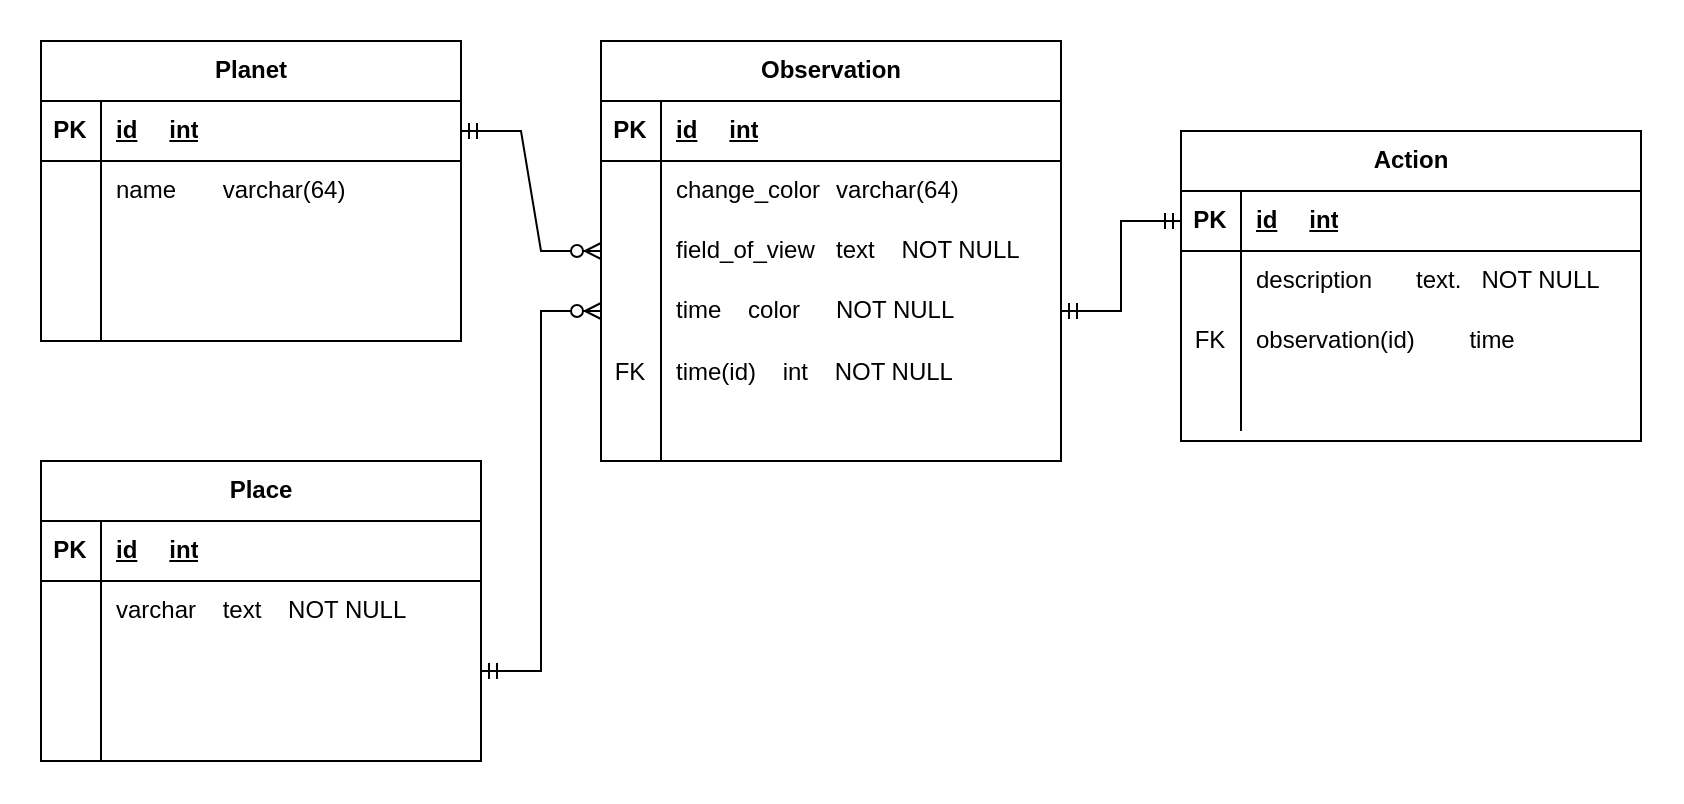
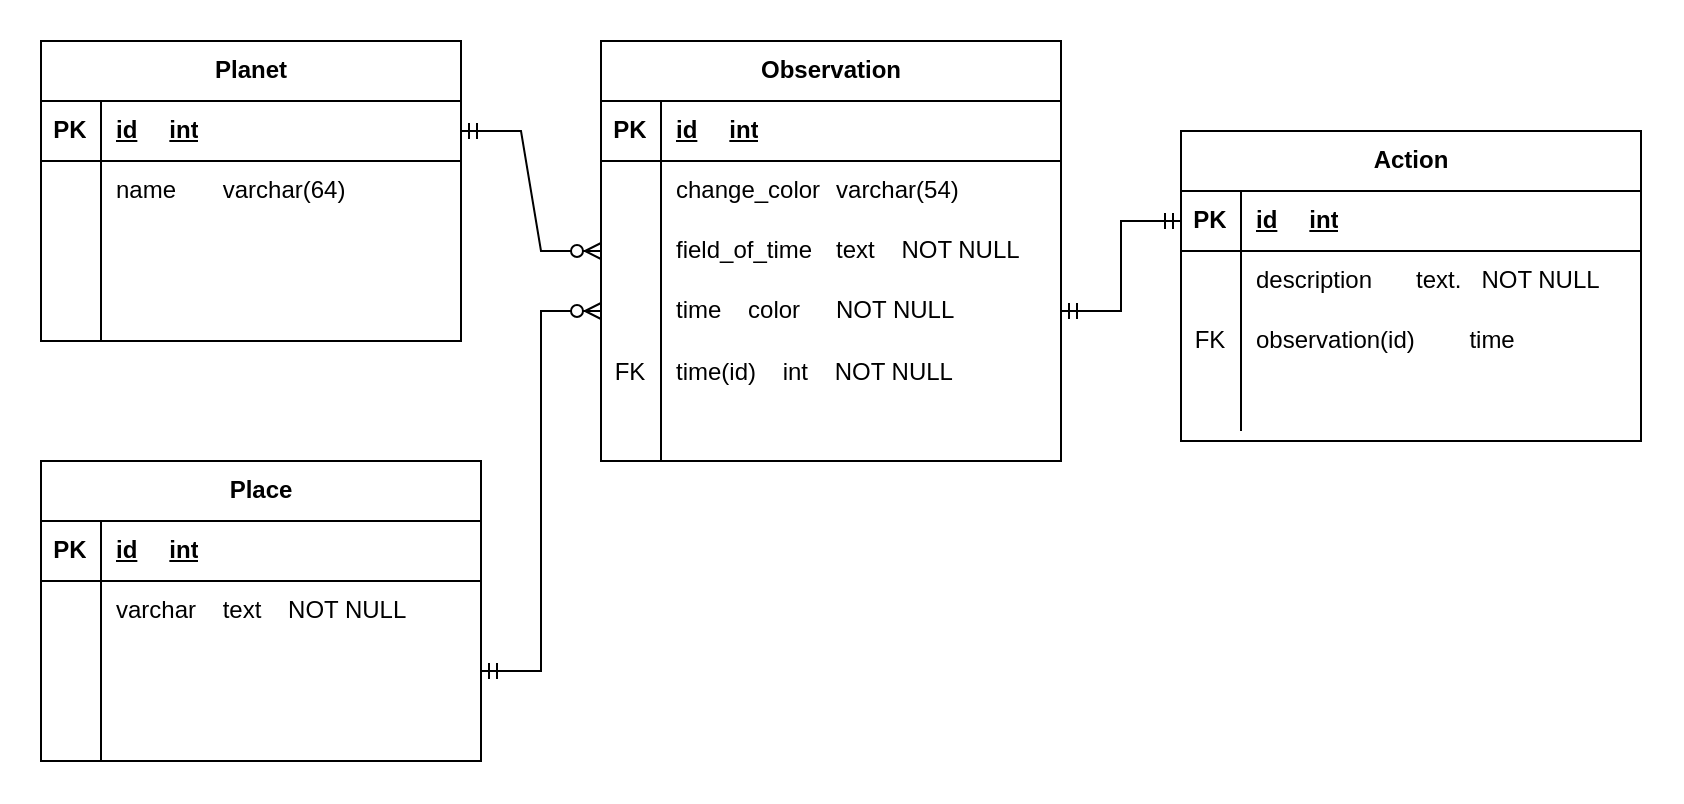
(835, 191) -> (835, 191)
(854, 251) -> (854, 251)
